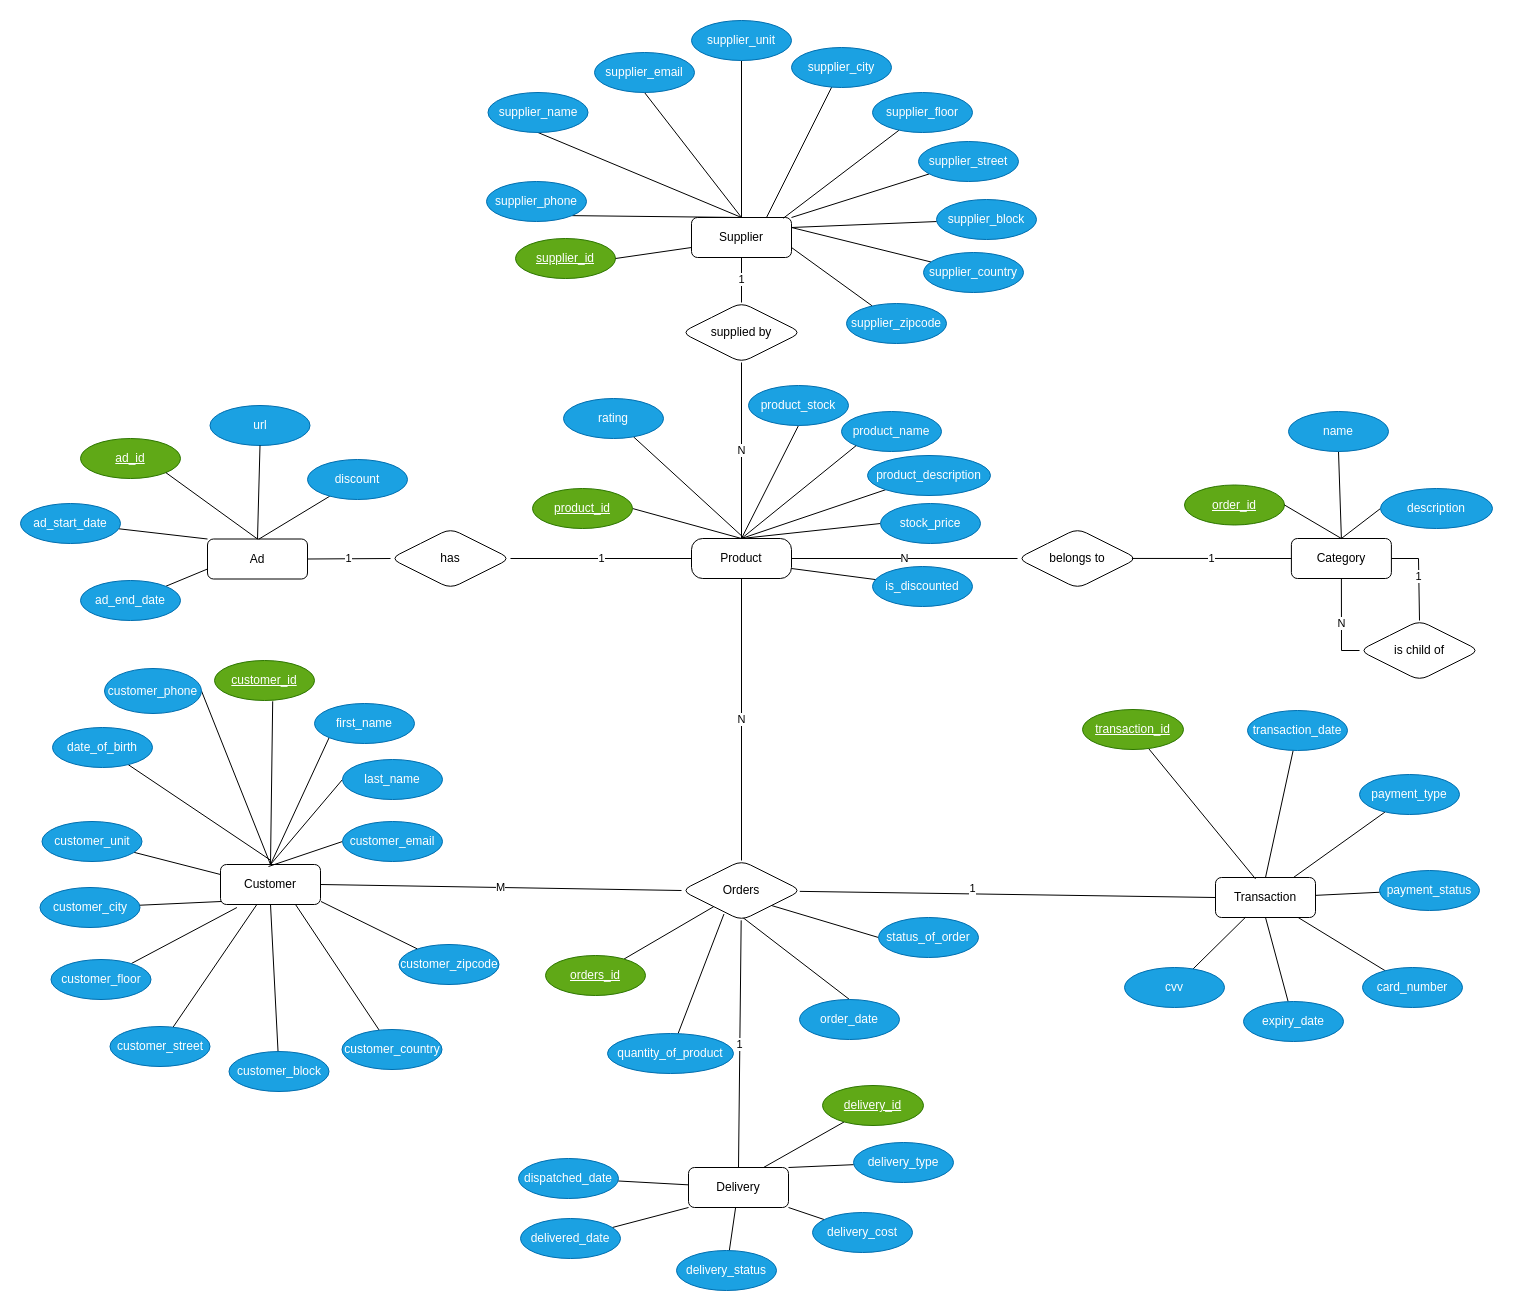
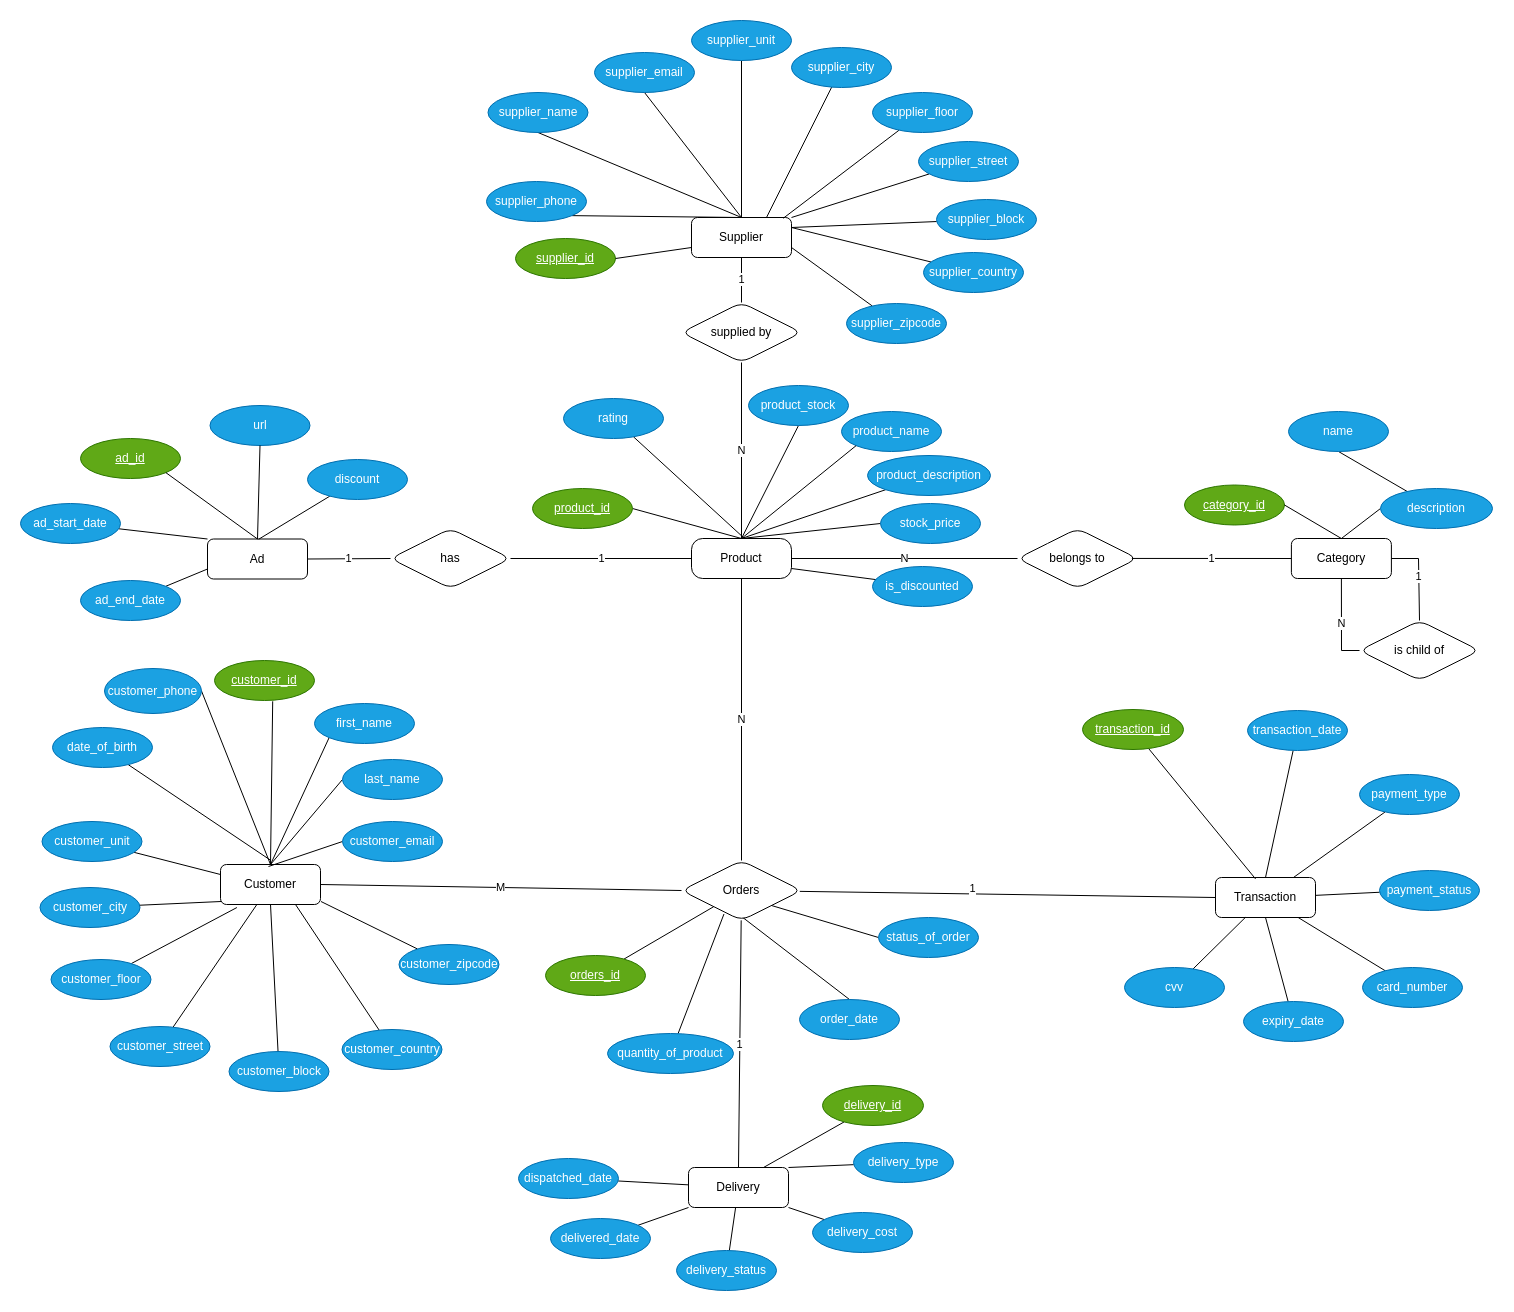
(1340, 493) -> (1372, 471)
(1235, 506) -> (1235, 506)
(571, 1239) -> (601, 1239)
